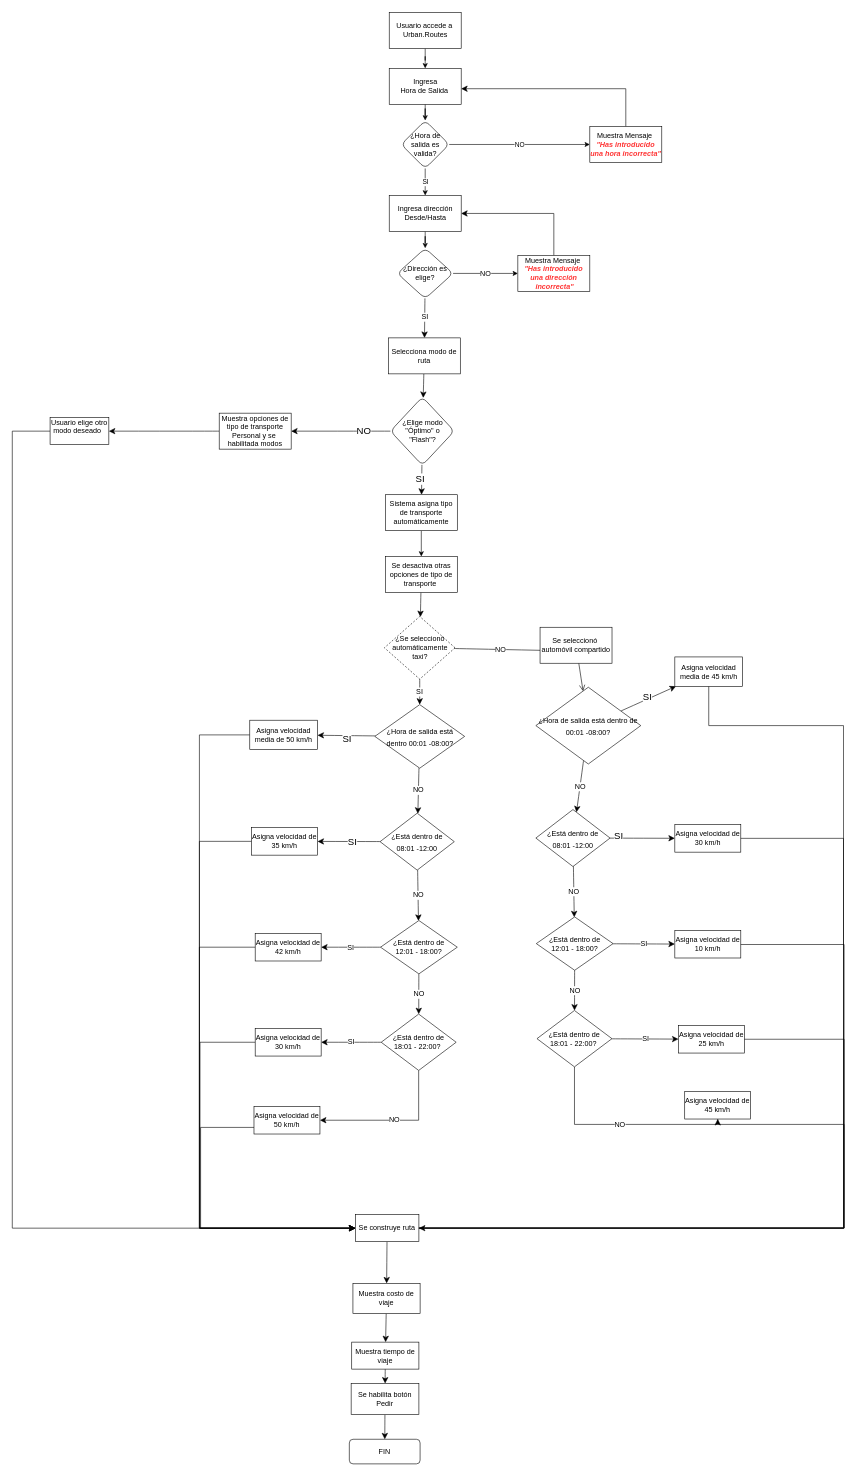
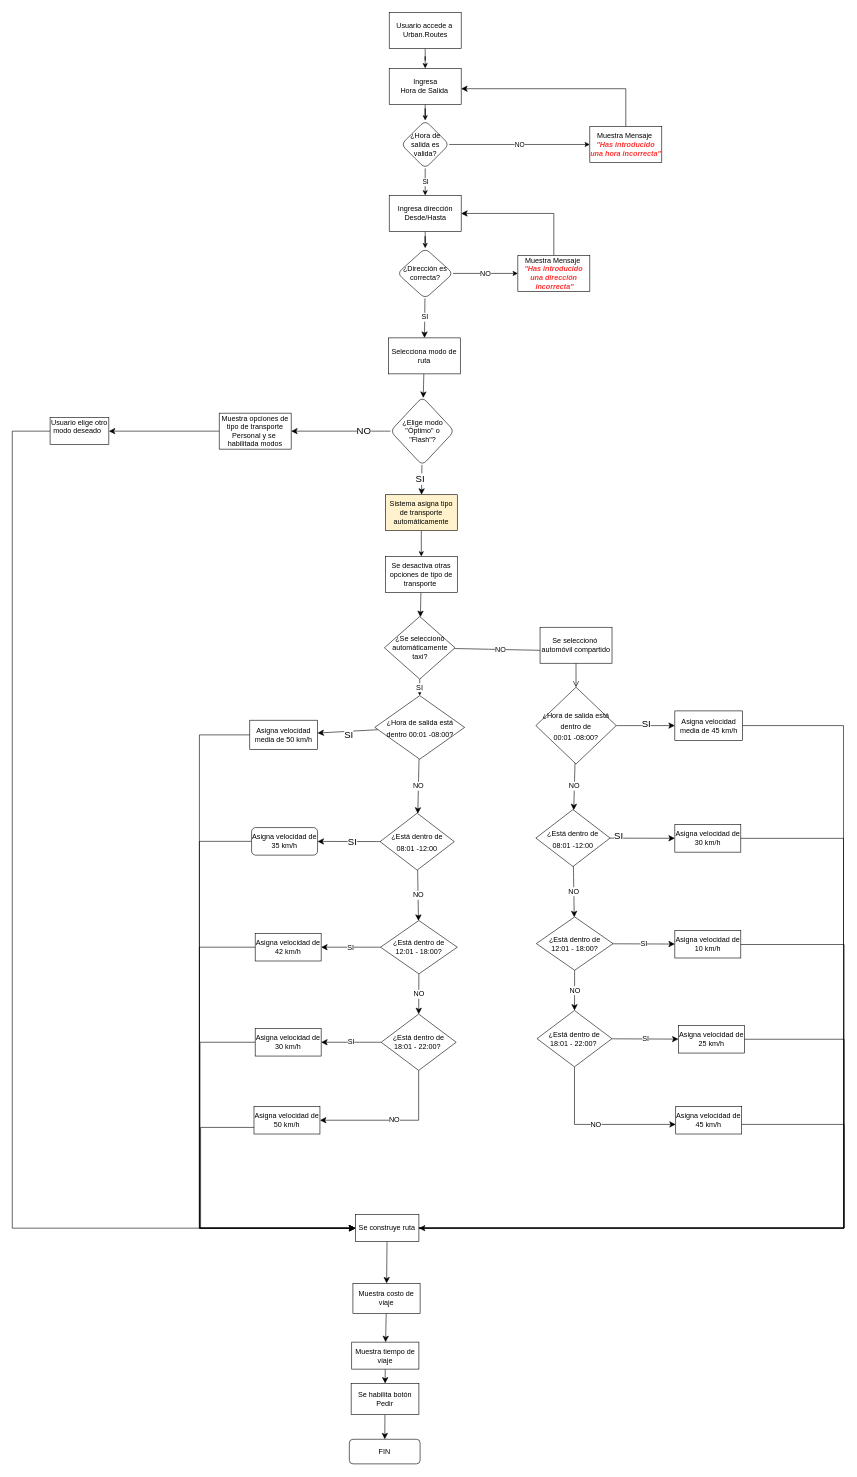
(425, 273) -> (425, 273)
(422, 513) -> (422, 513)
(420, 648) -> (420, 648)
(709, 672) -> (709, 726)
(589, 726) -> (576, 726)
(420, 737) -> (420, 728)
(285, 842) -> (285, 842)
(718, 1106) -> (709, 1121)
